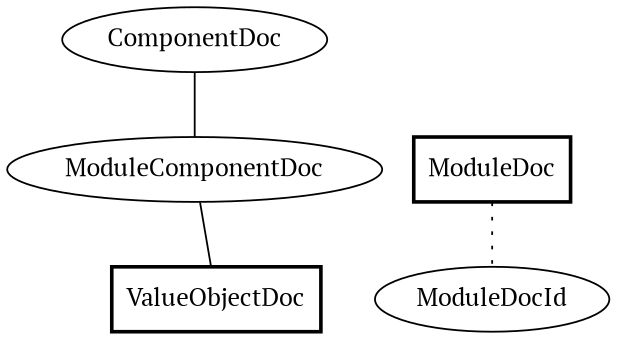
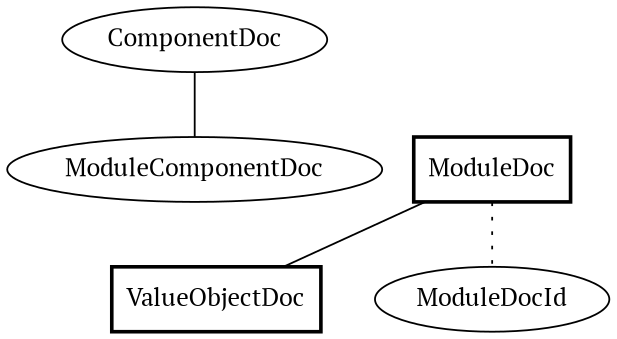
(206, 235) -> (354, 234)
